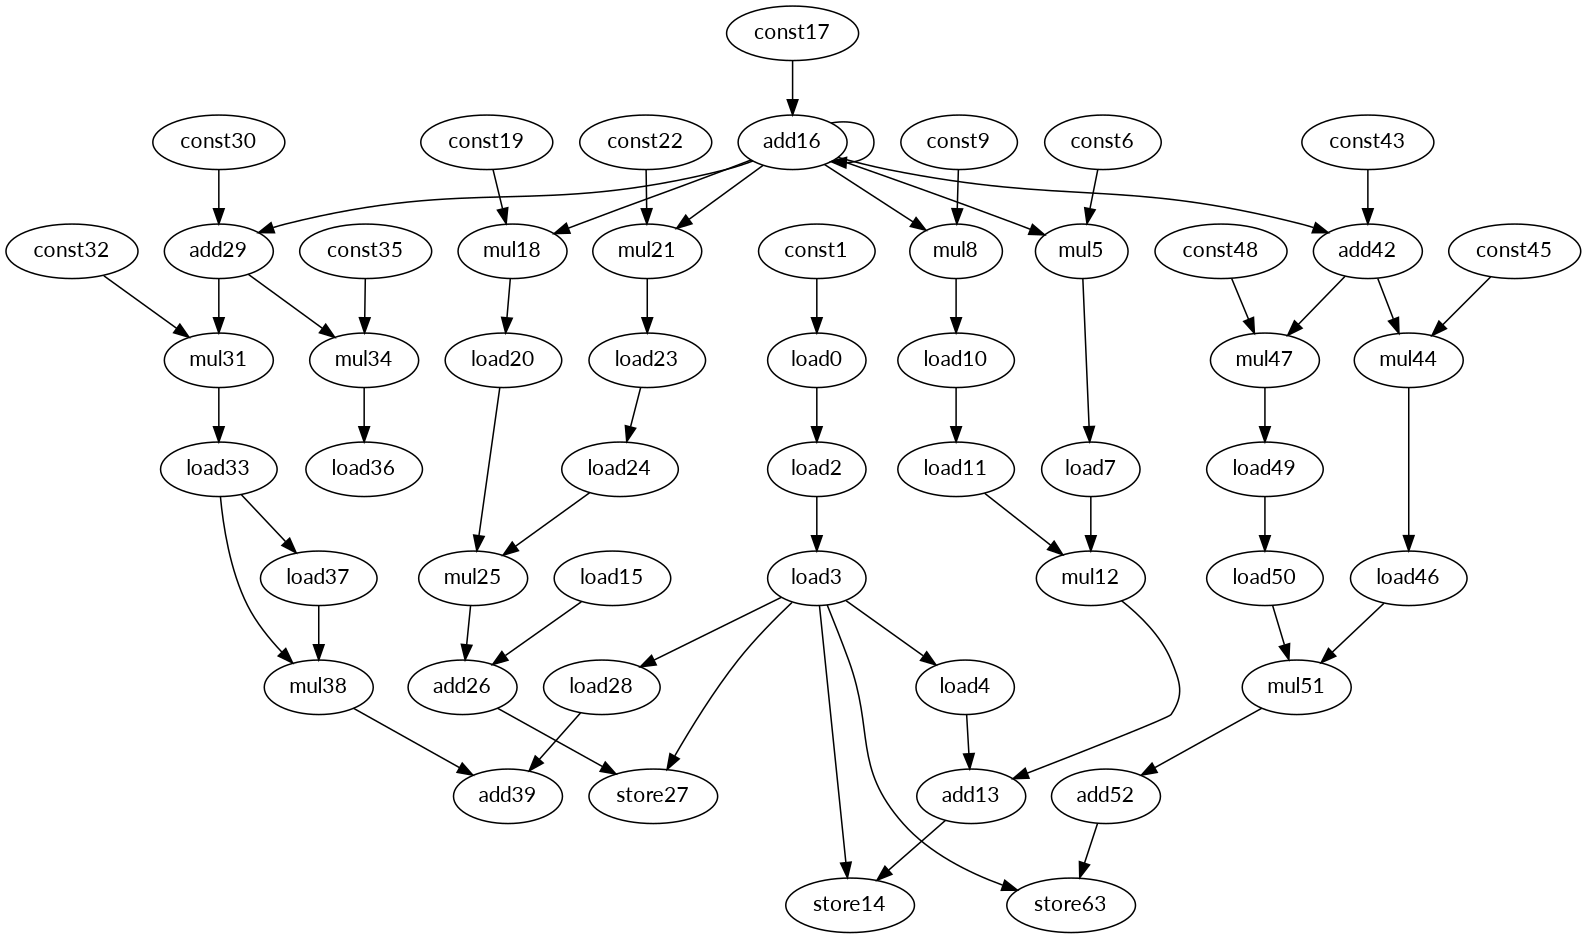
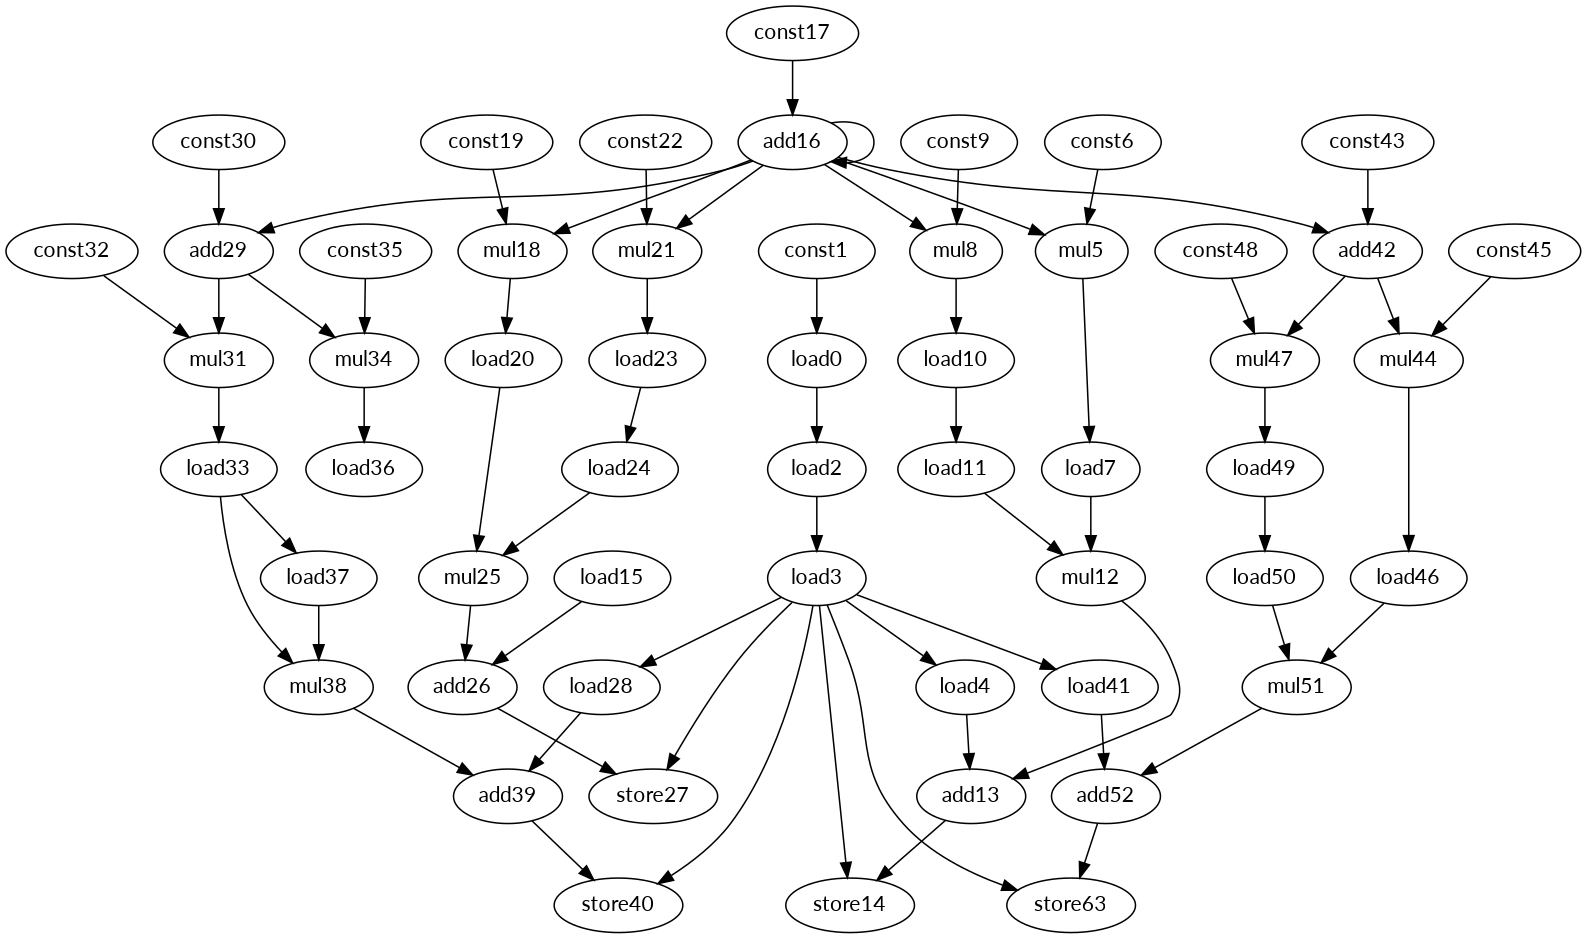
none -> (1100, 687)
none -> (618, 905)
